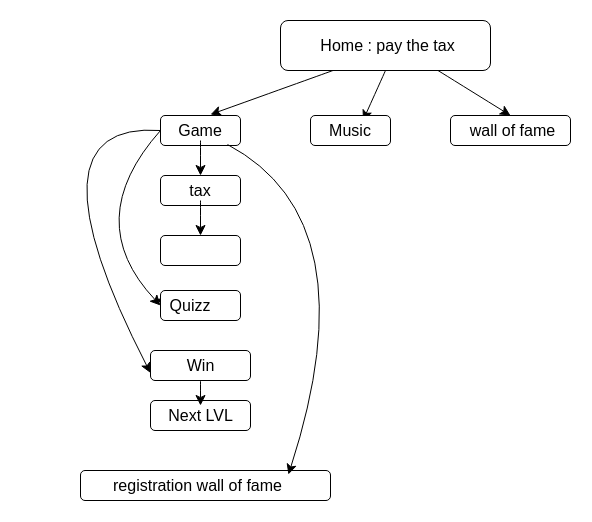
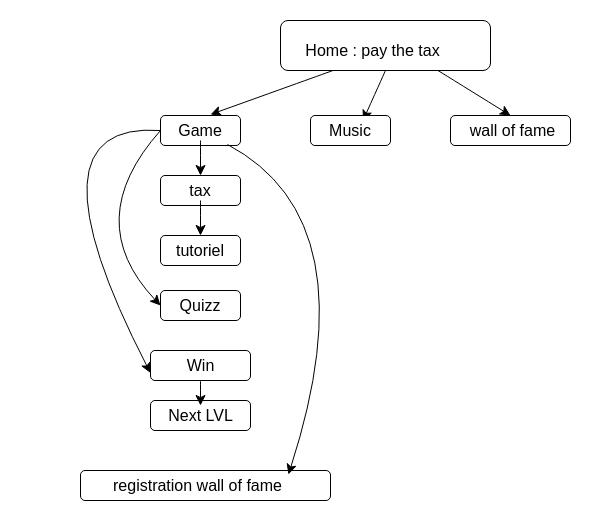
(388, 46) -> (373, 51)
none -> (201, 251)
(191, 306) -> (201, 306)
